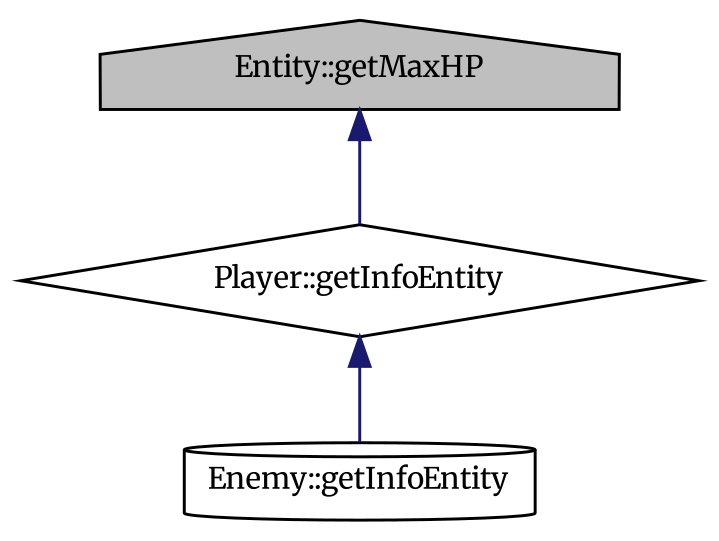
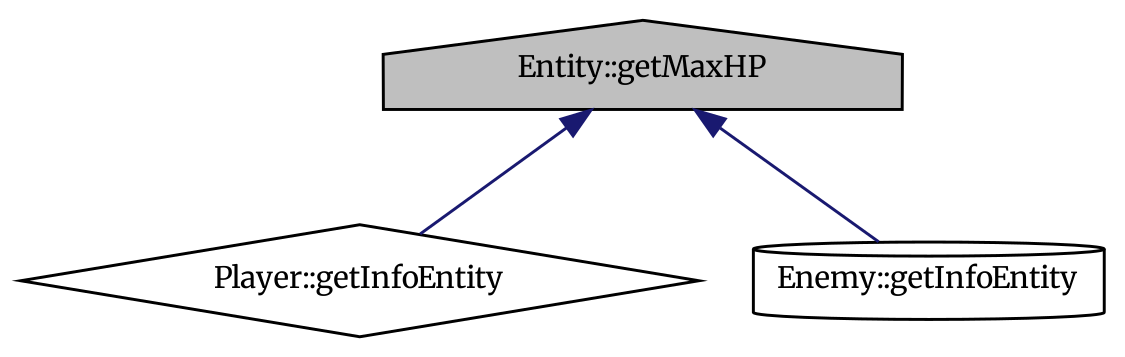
(360, 404) -> (799, 185)
